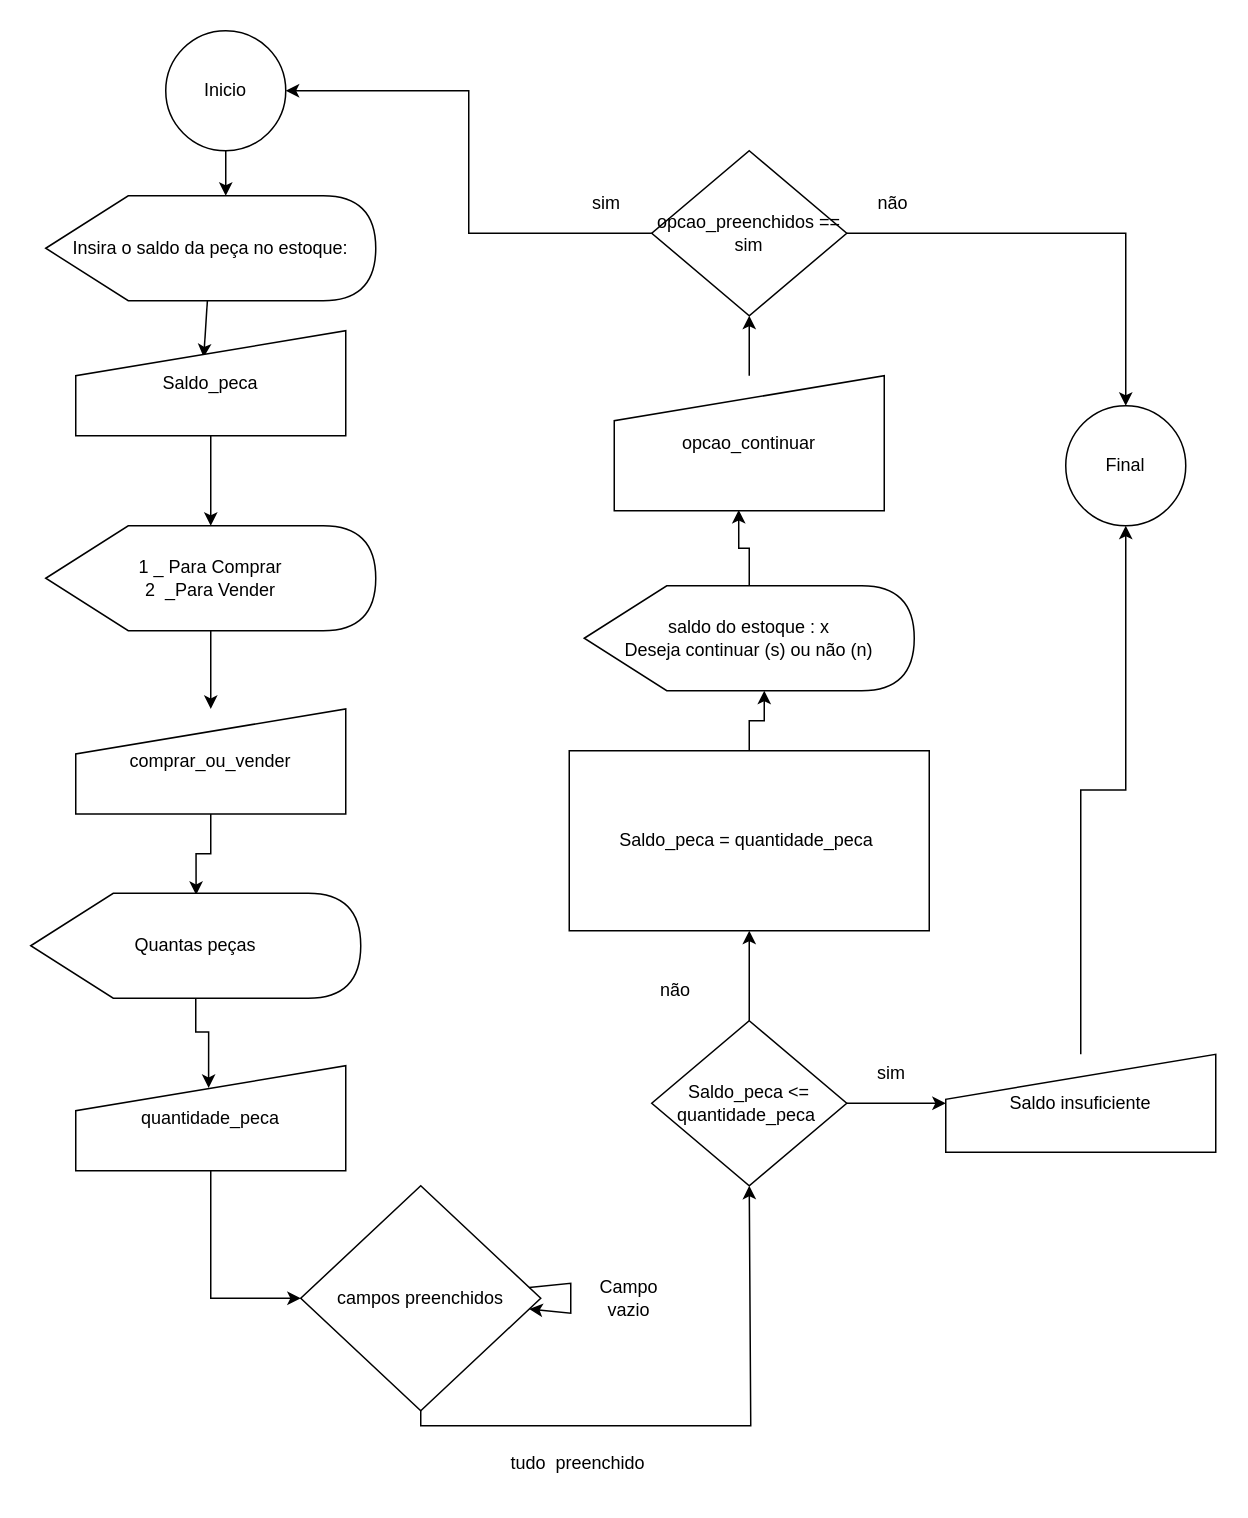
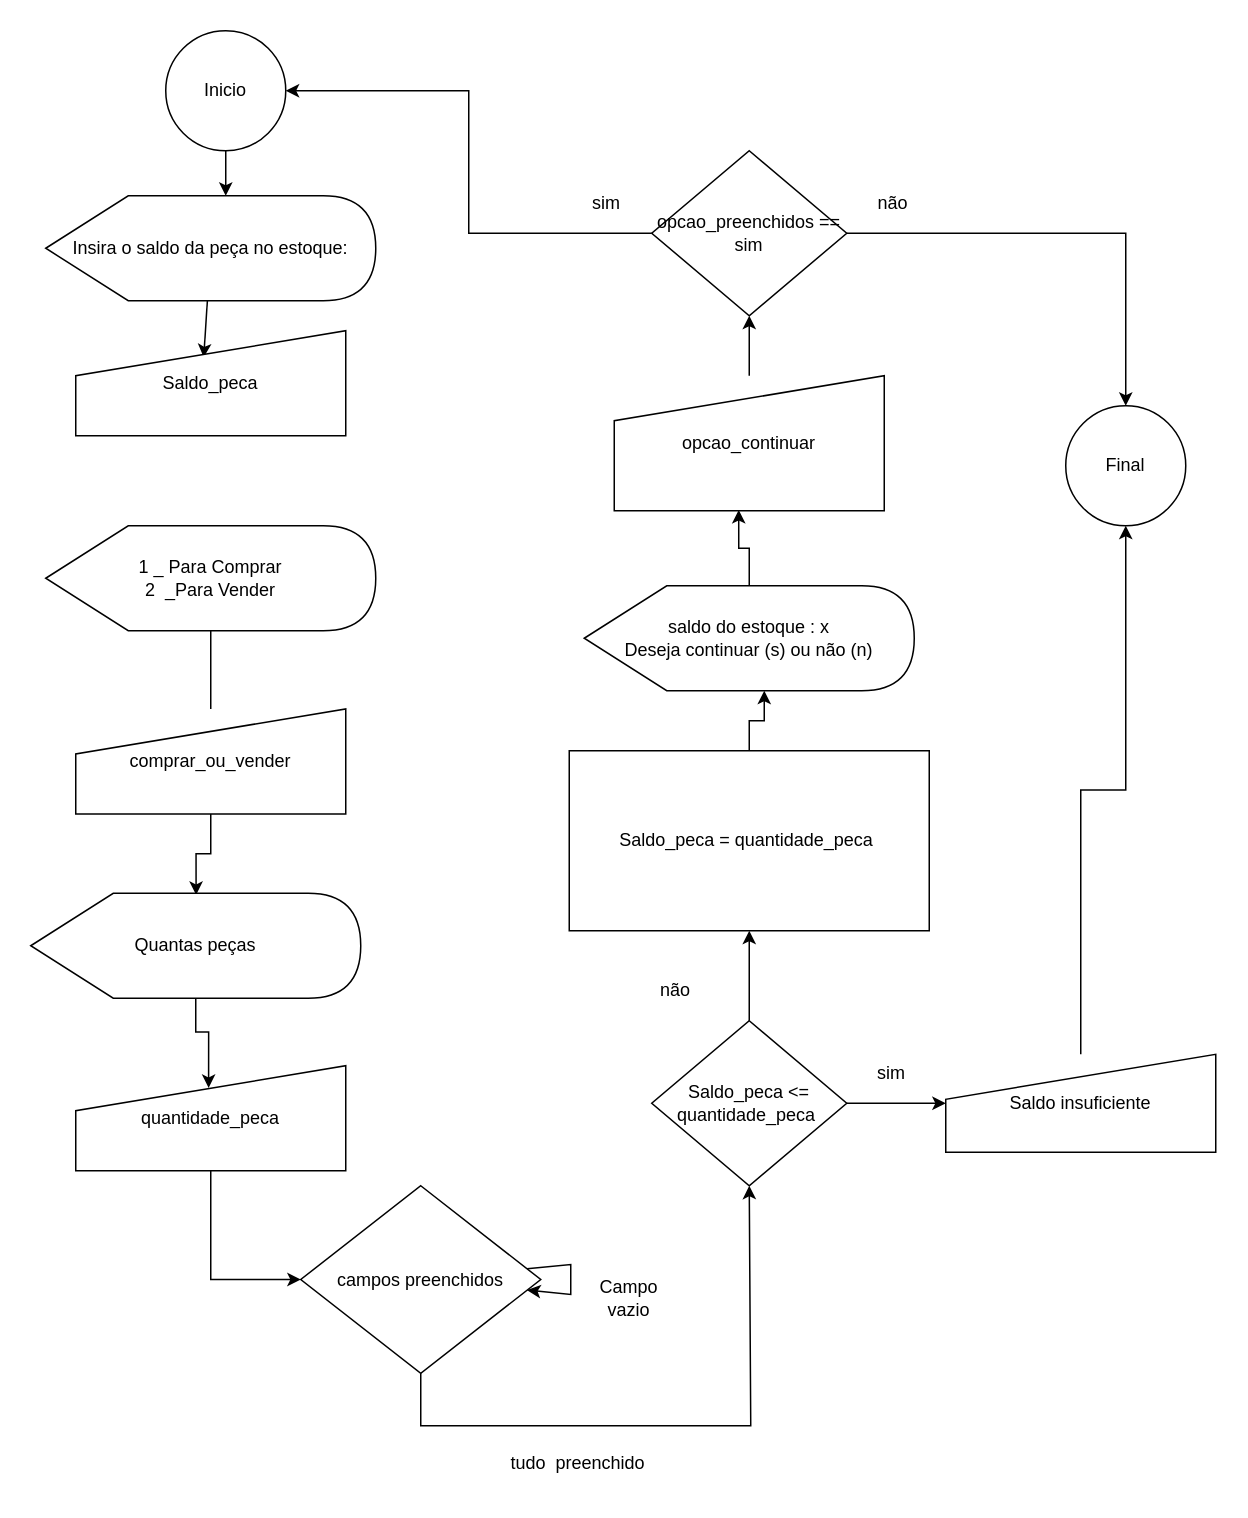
(211, 476) -> none
(211, 697) -> (211, 702)
(421, 1298) -> (421, 1280)
